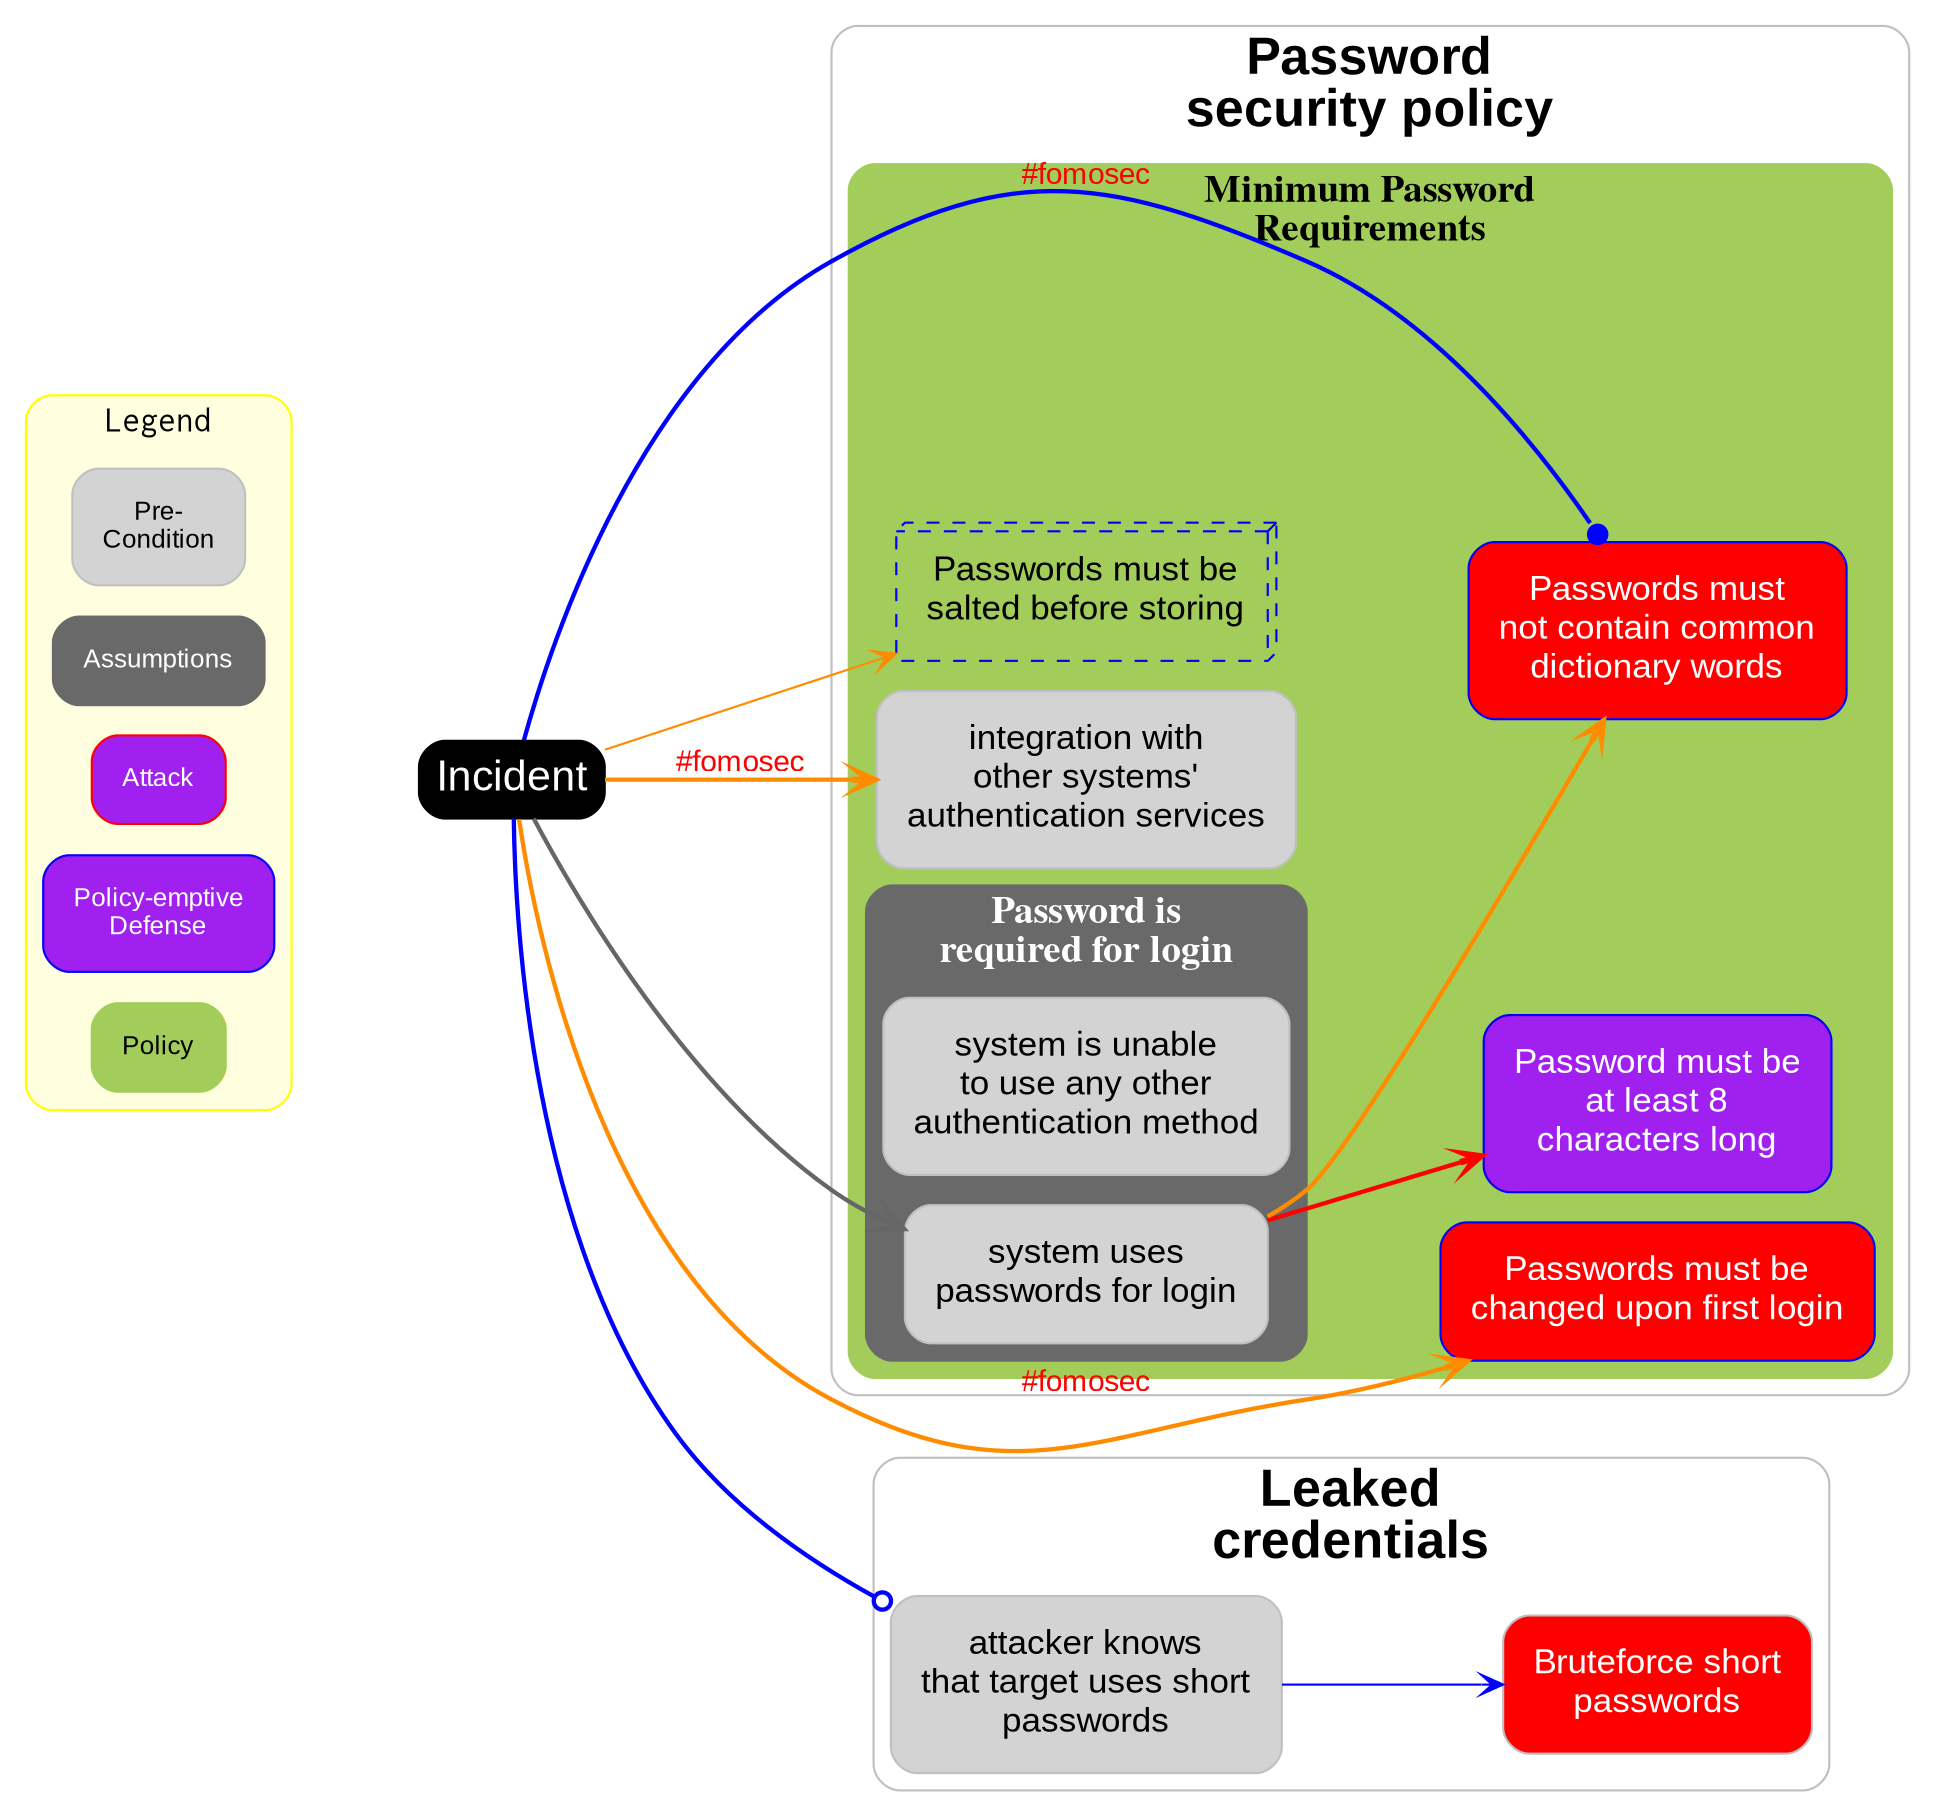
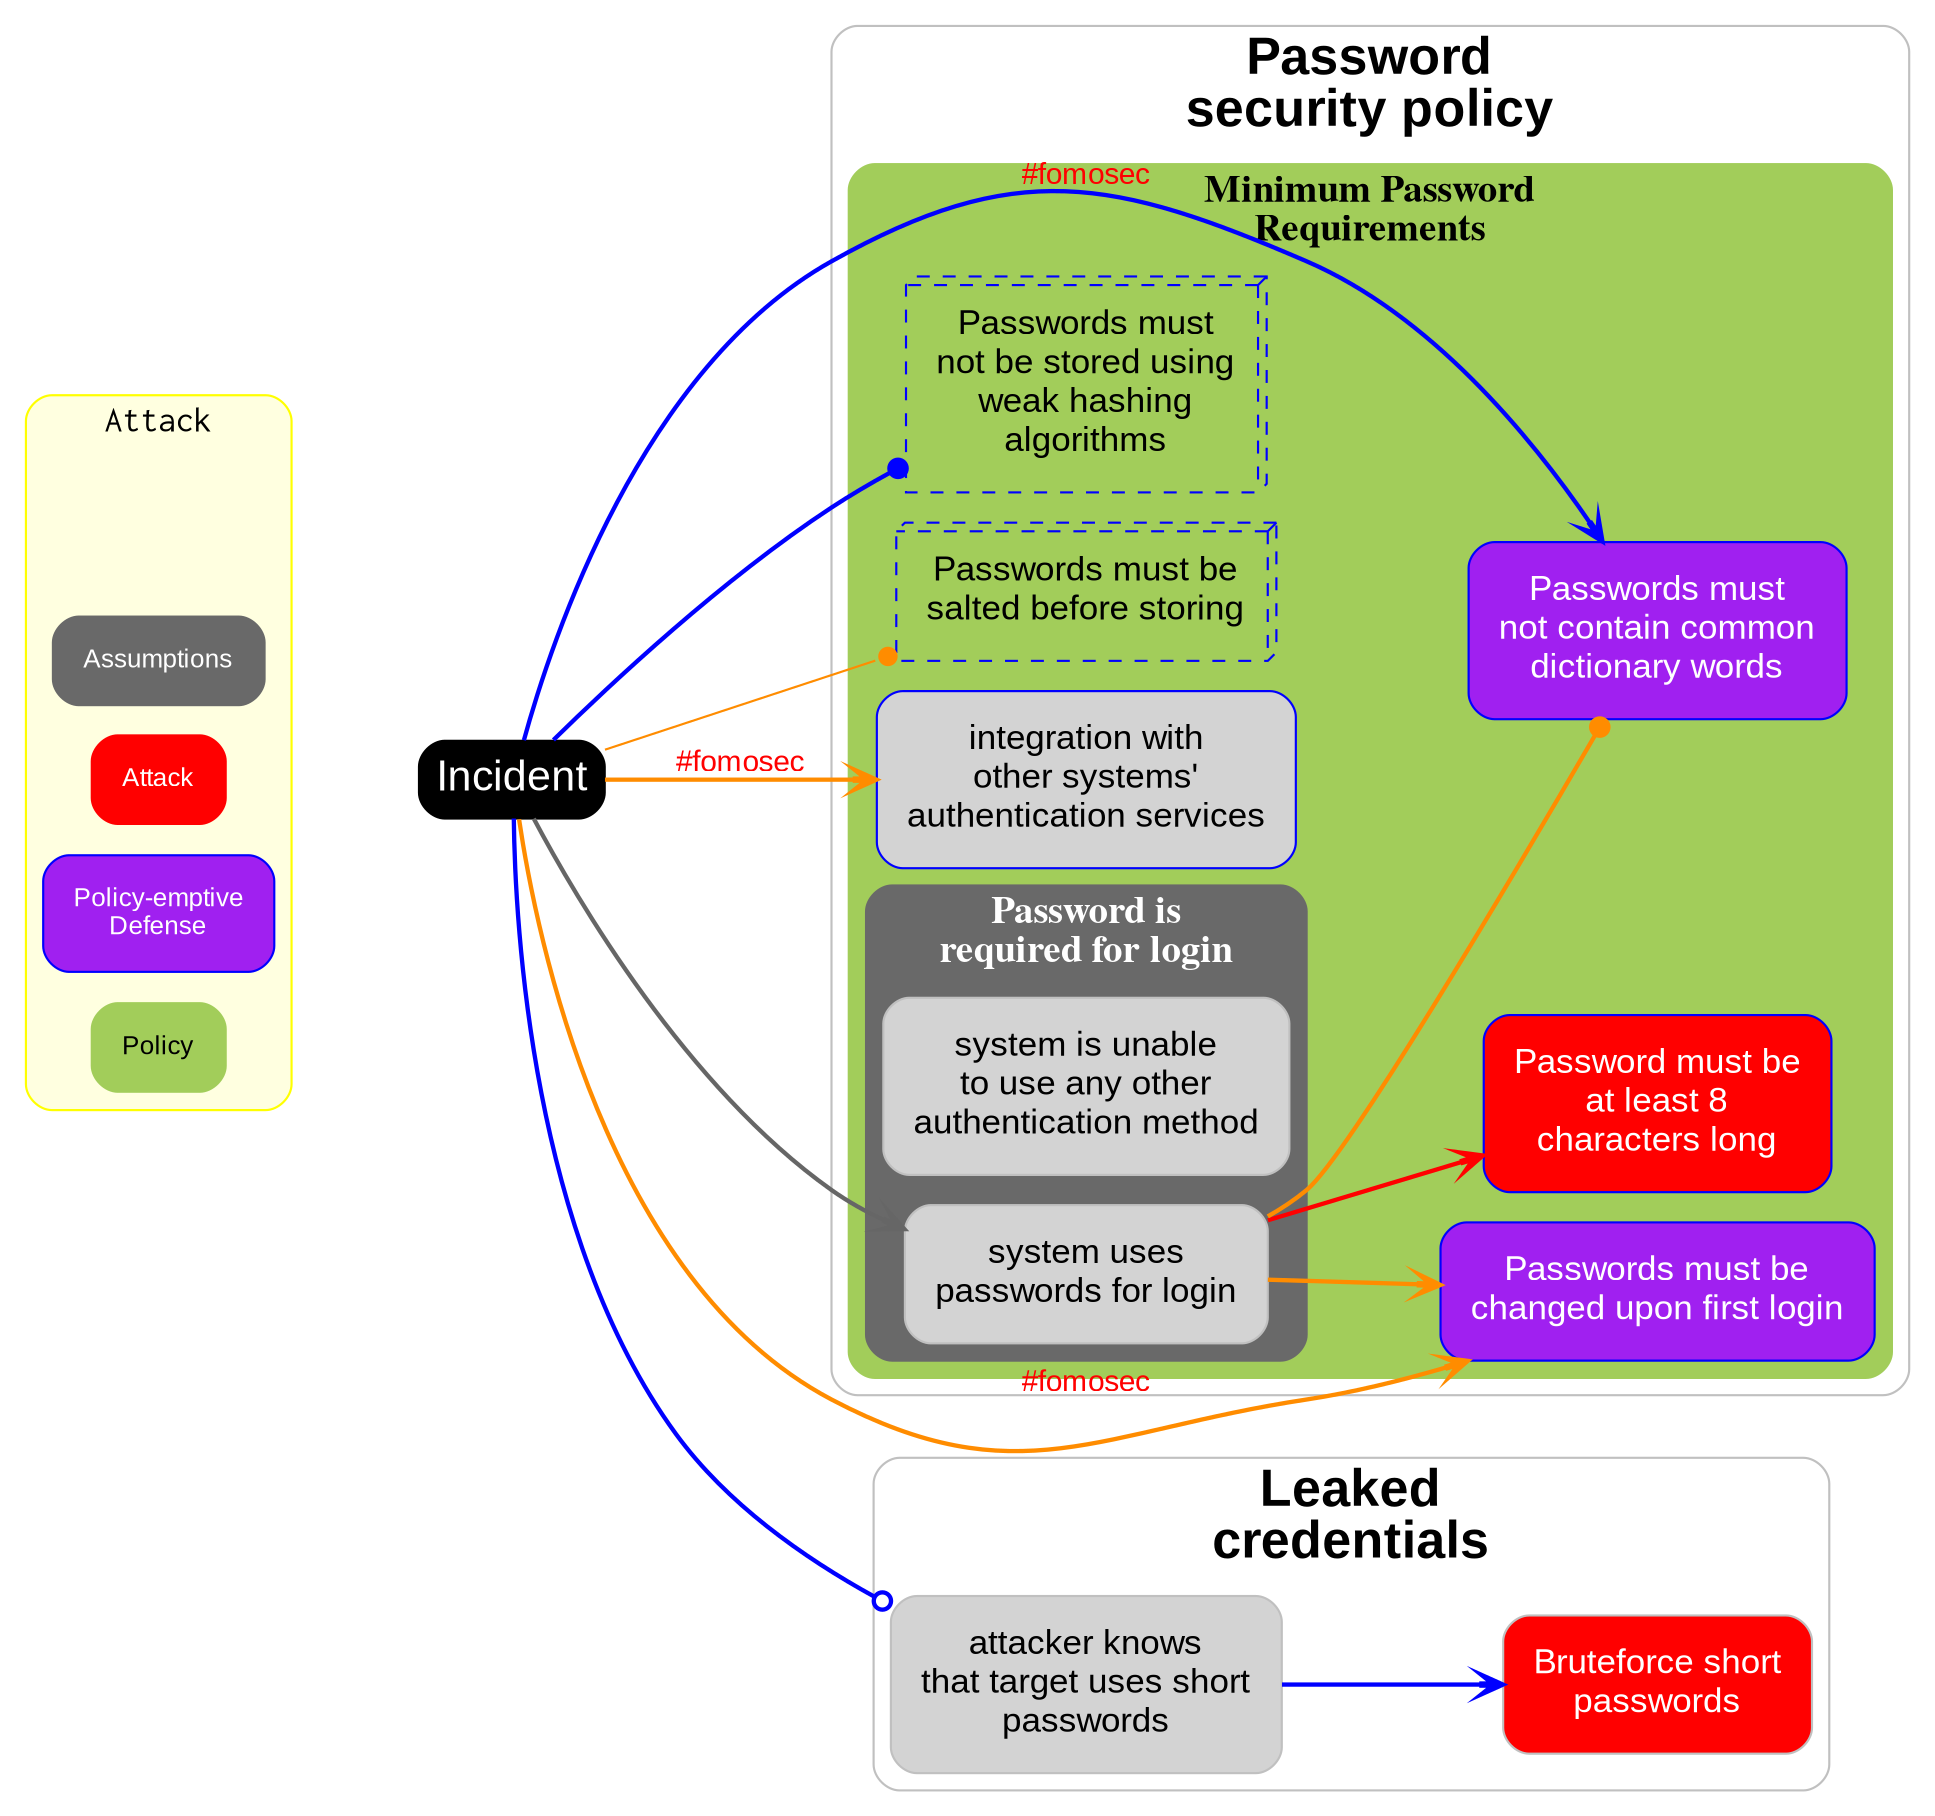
(973, 202) -> (973, 202)
none -> (1086, 384)
(159, 423) -> (159, 423)
(159, 527) -> none
(1658, 631) -> (1658, 631)
(740, 705) -> (740, 705)
(159, 780) -> (159, 780)
(1086, 780) -> (1086, 780)
(1445, 987) -> (1445, 987)
(1658, 1104) -> (1658, 1104)
none -> (1343, 1282)
(1658, 1292) -> (1658, 1292)
(1382, 1685) -> (1382, 1685)
